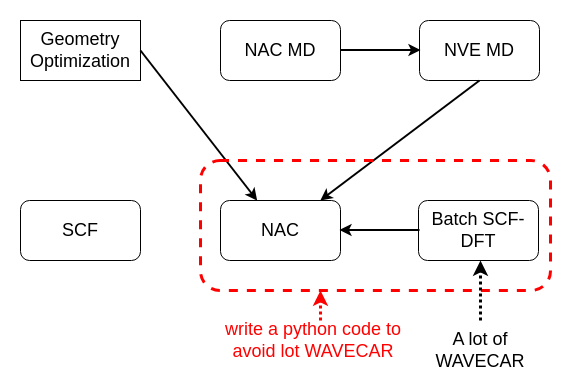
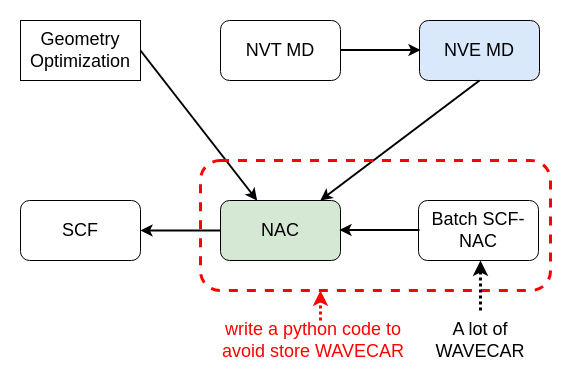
(281, 51) -> (281, 51)
(480, 51) -> (480, 51)
none -> (185, 231)
(281, 231) -> (281, 231)
(479, 231) -> (479, 231)
(314, 341) -> (314, 341)
(481, 351) -> (481, 341)
